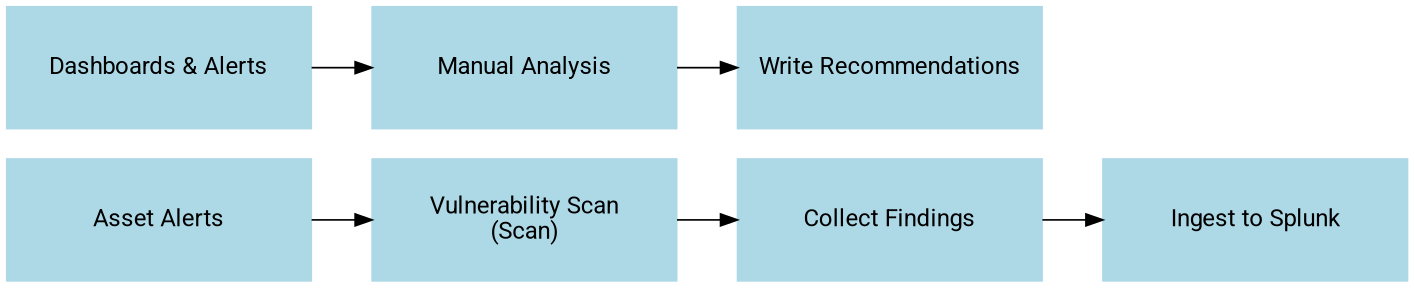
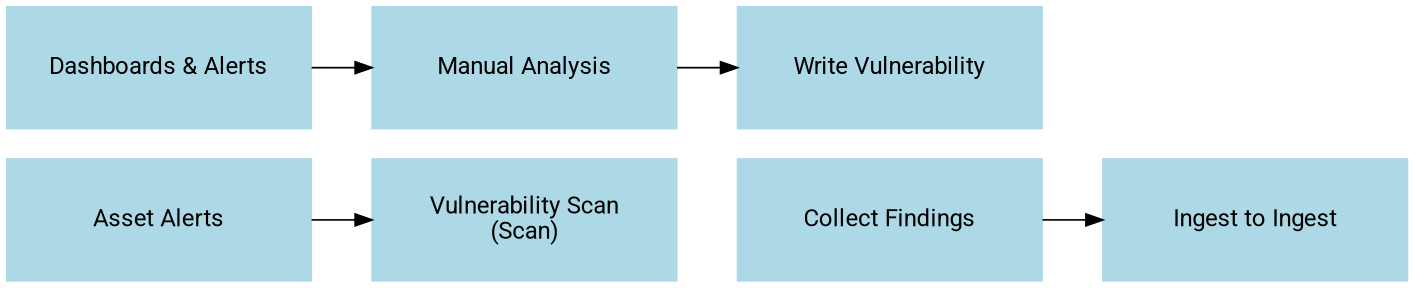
(890, 68) -> (890, 68)
(699, 220) -> none
(1255, 220) -> (1255, 220)
